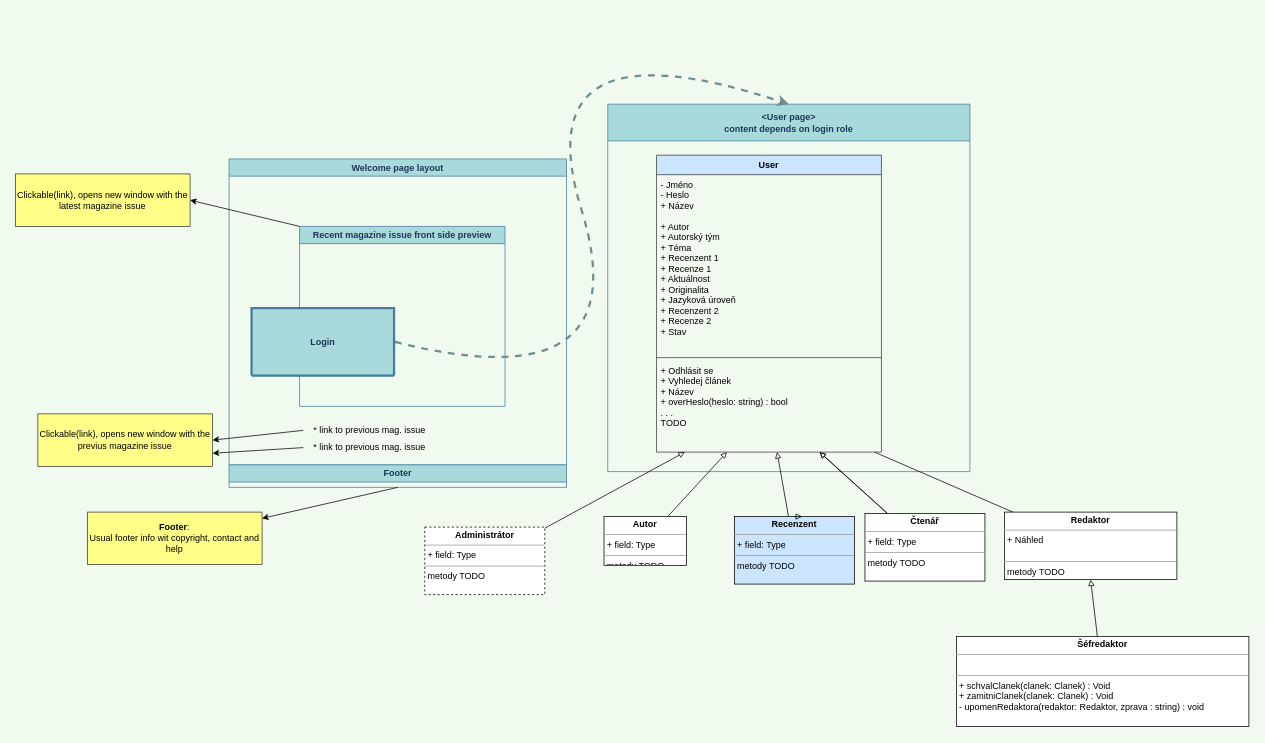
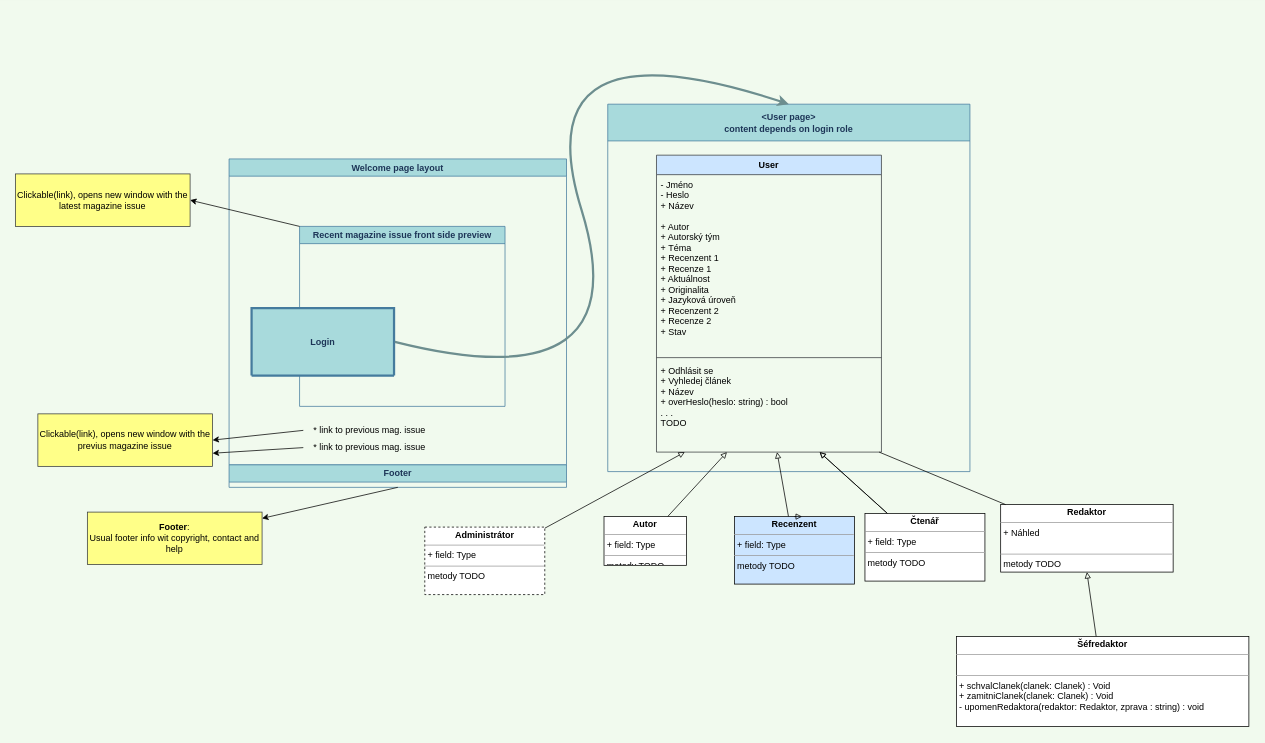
(581, 206) -> (581, 206)
(1091, 546) -> (1087, 538)
